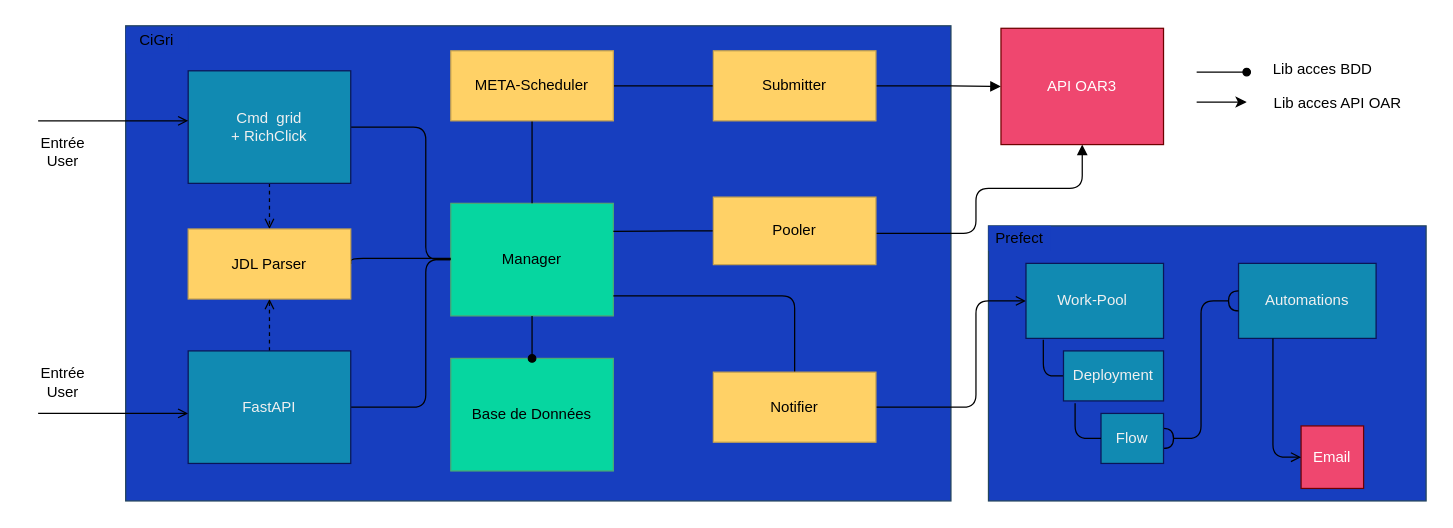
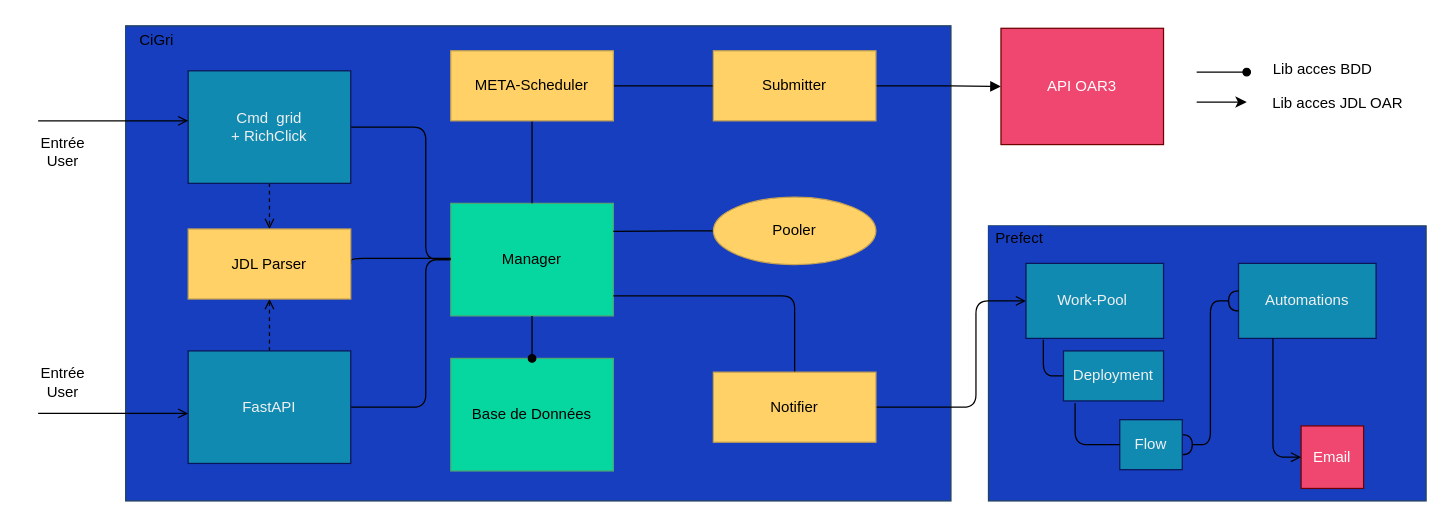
(1338, 103) -> (1338, 103)
(976, 196) -> none
(794, 231) -> (794, 231)
(1132, 438) -> (1151, 444)
